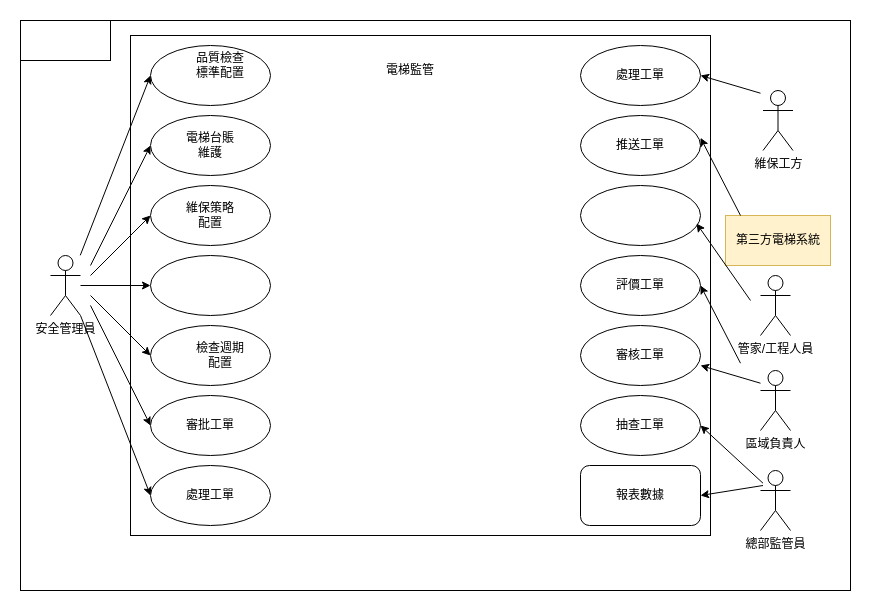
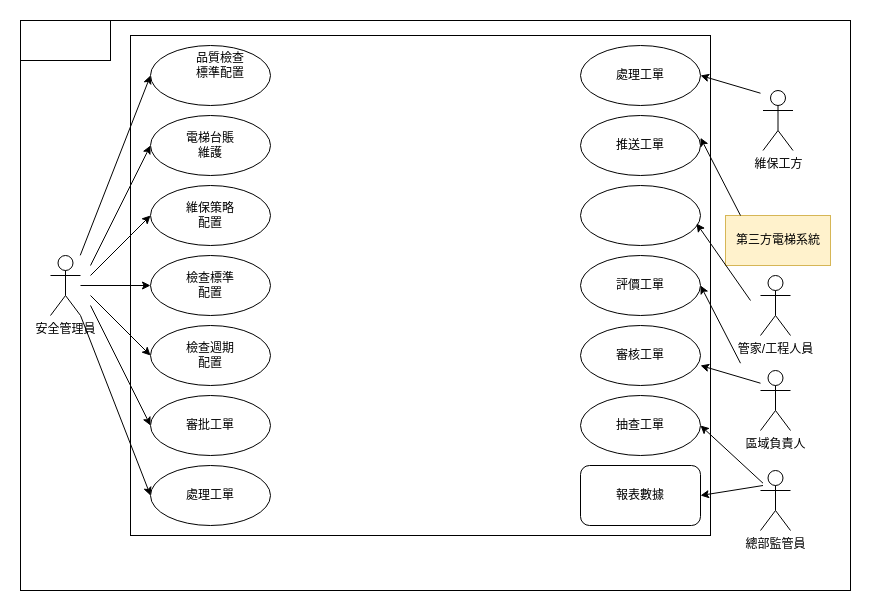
(411, 71) -> none
none -> (211, 286)
(221, 356) -> (211, 356)
